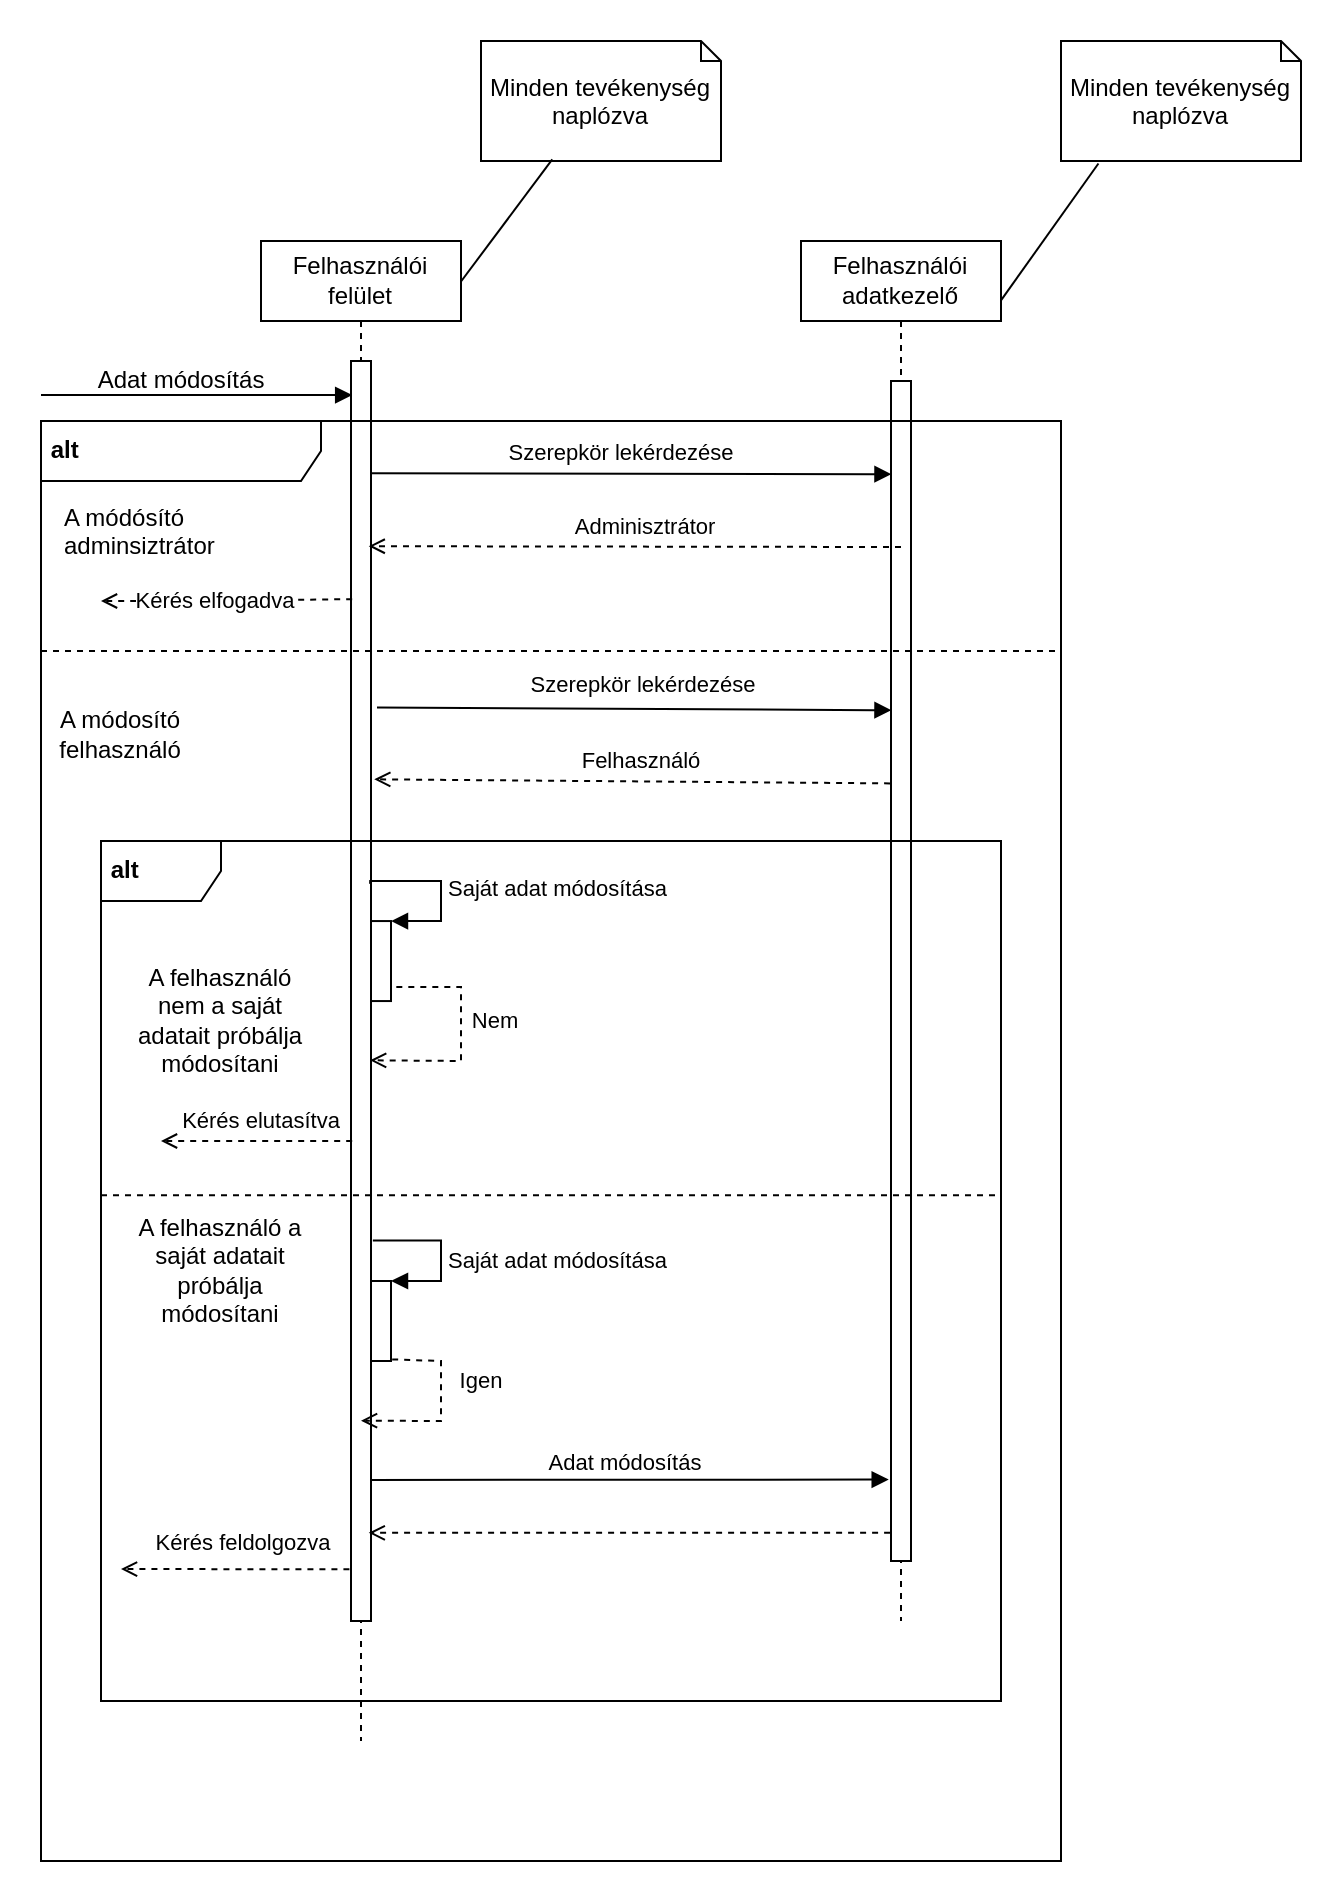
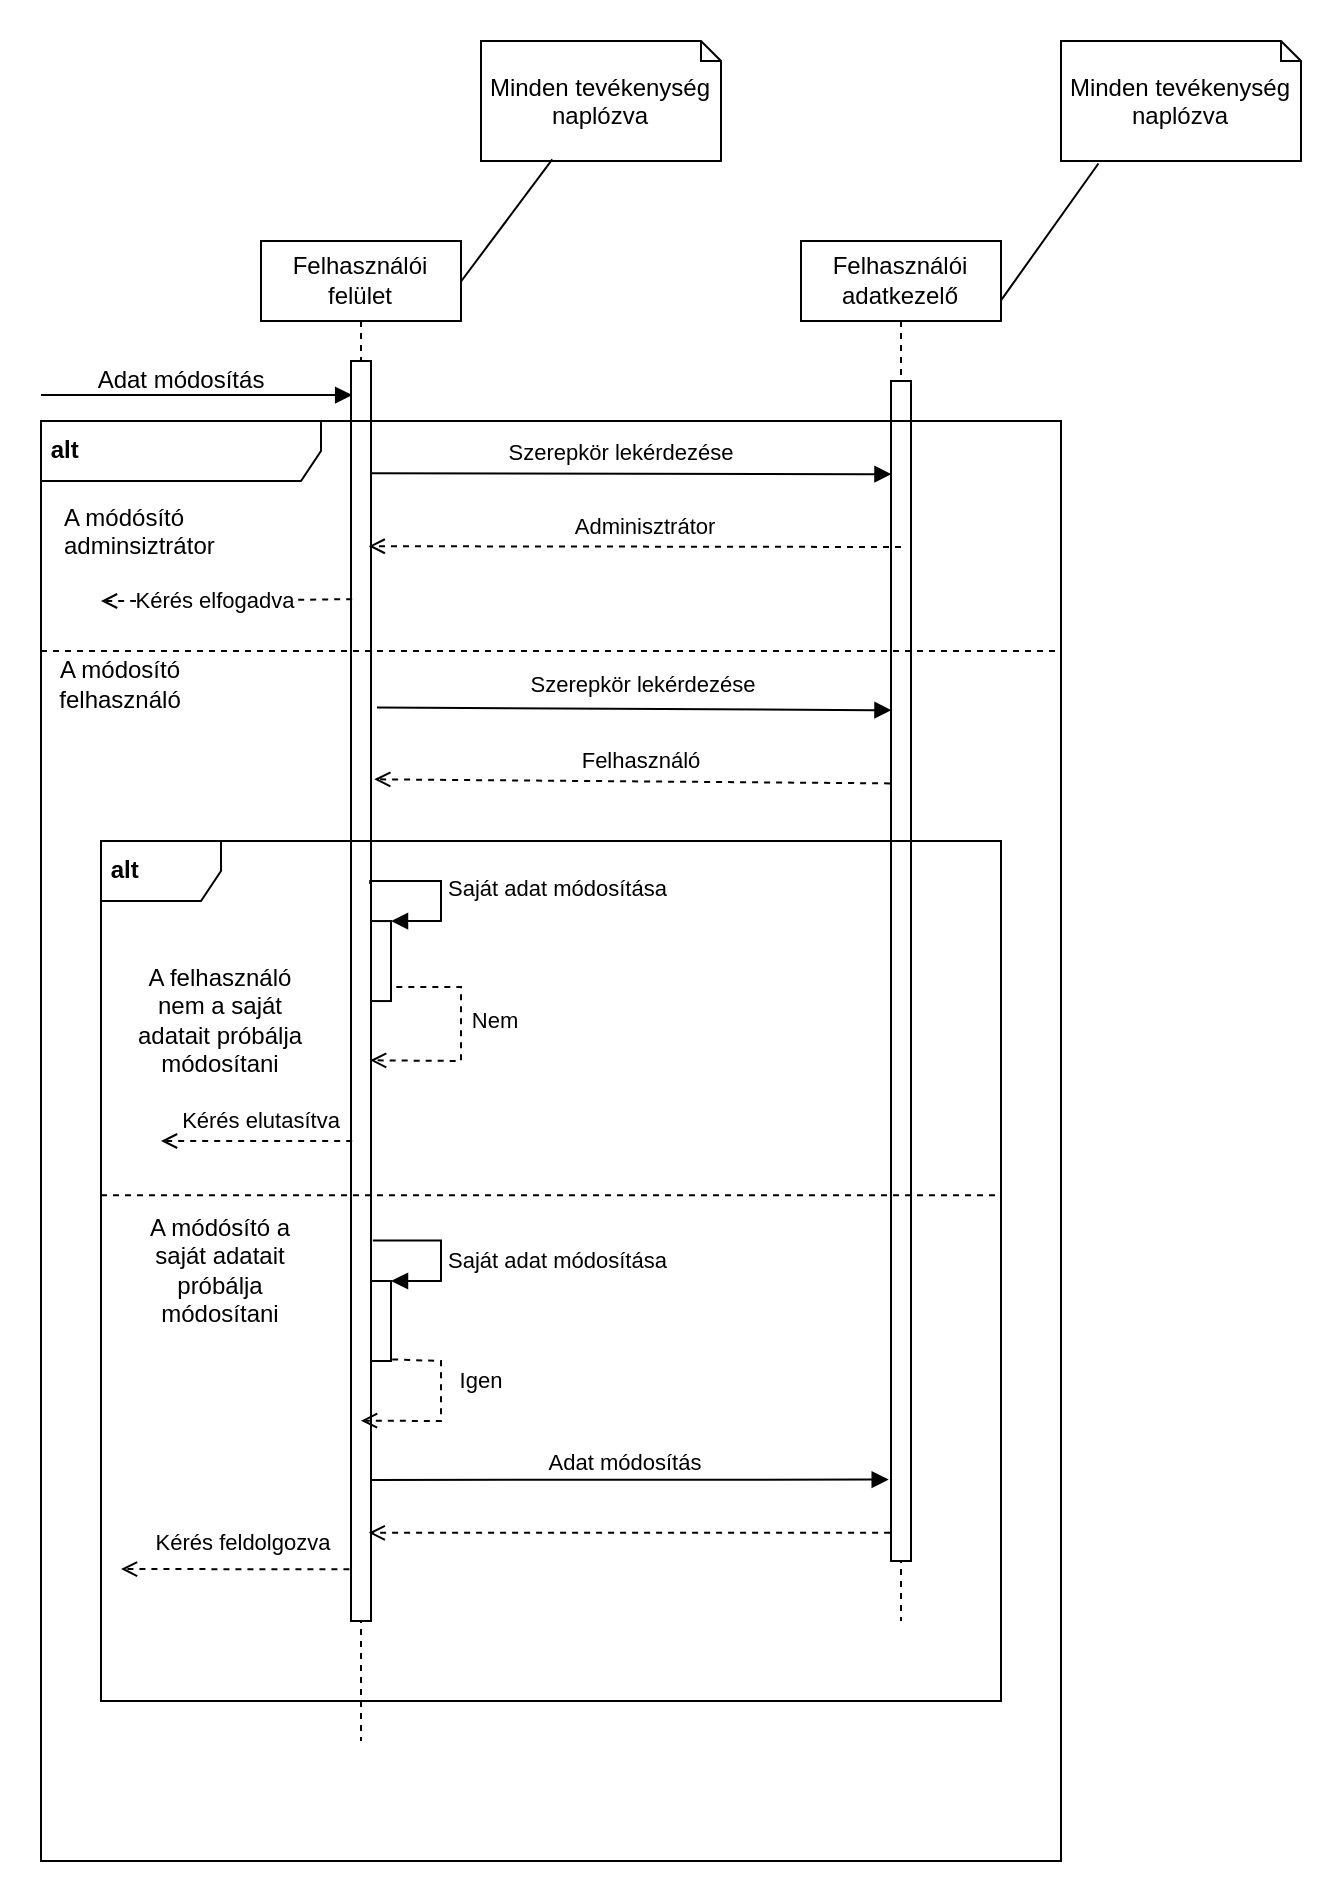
(121, 734) -> (121, 684)
(221, 1271) -> (221, 1271)
